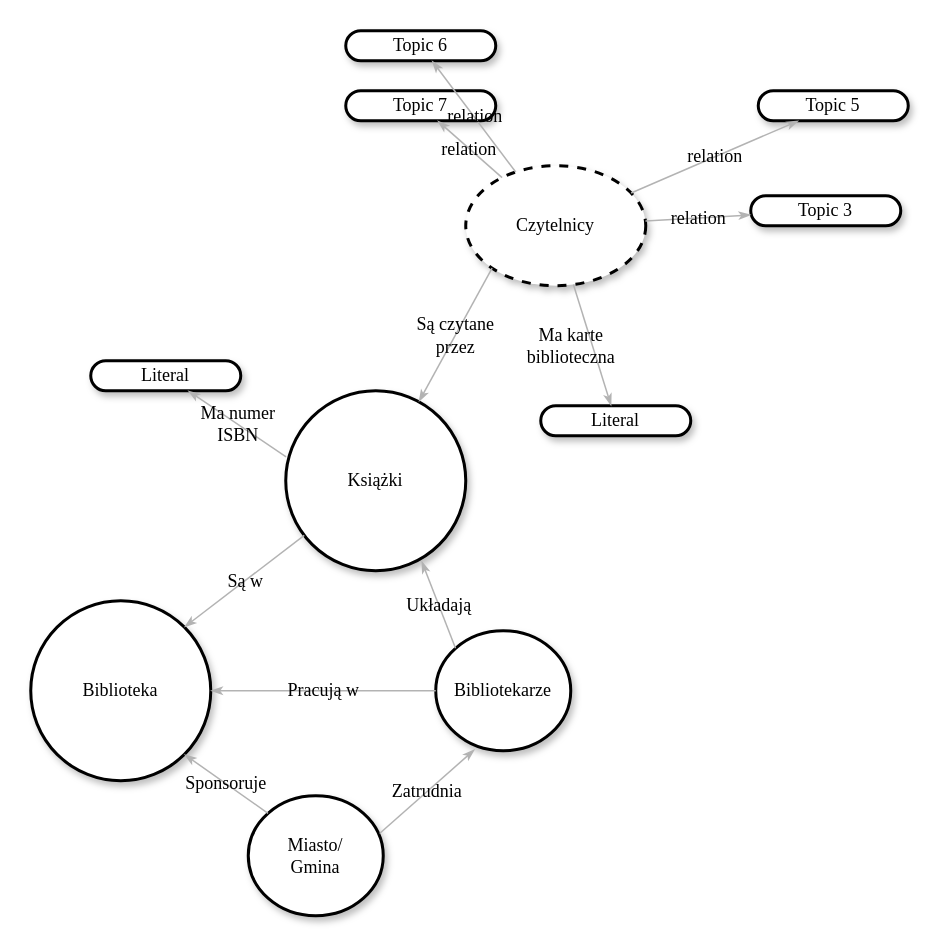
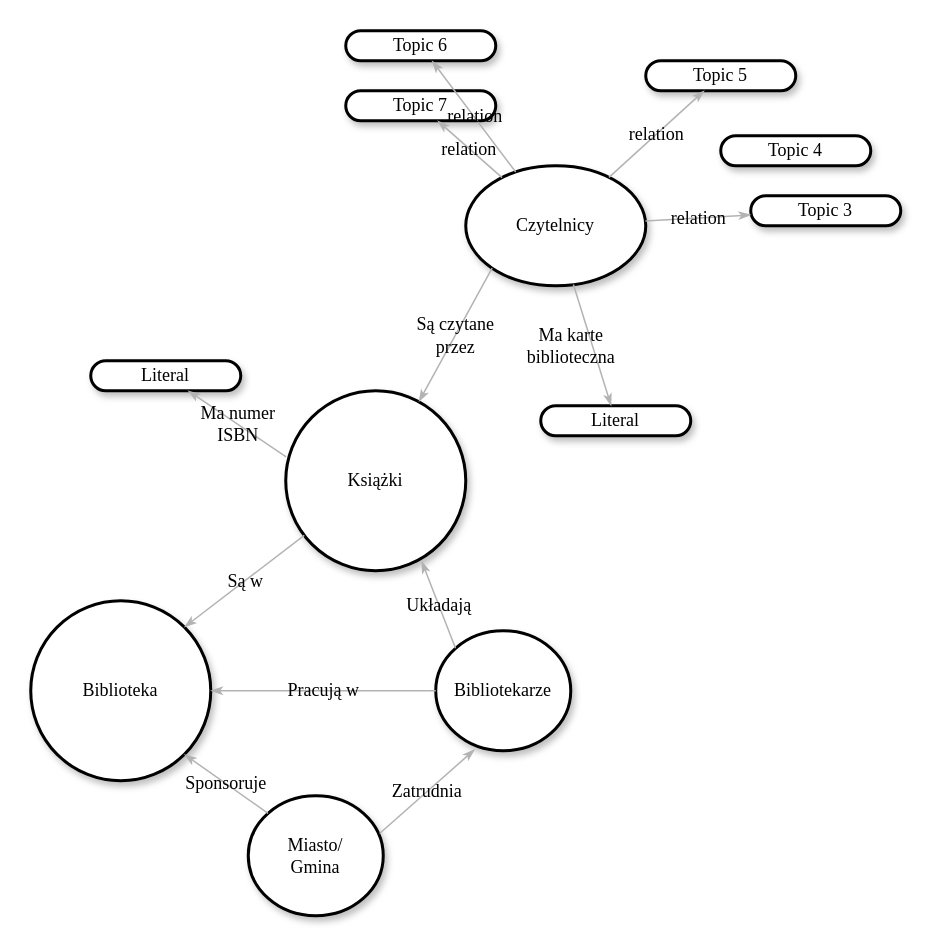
(833, 106) -> (721, 76)
none -> (796, 151)
(556, 226) -> (556, 226)
